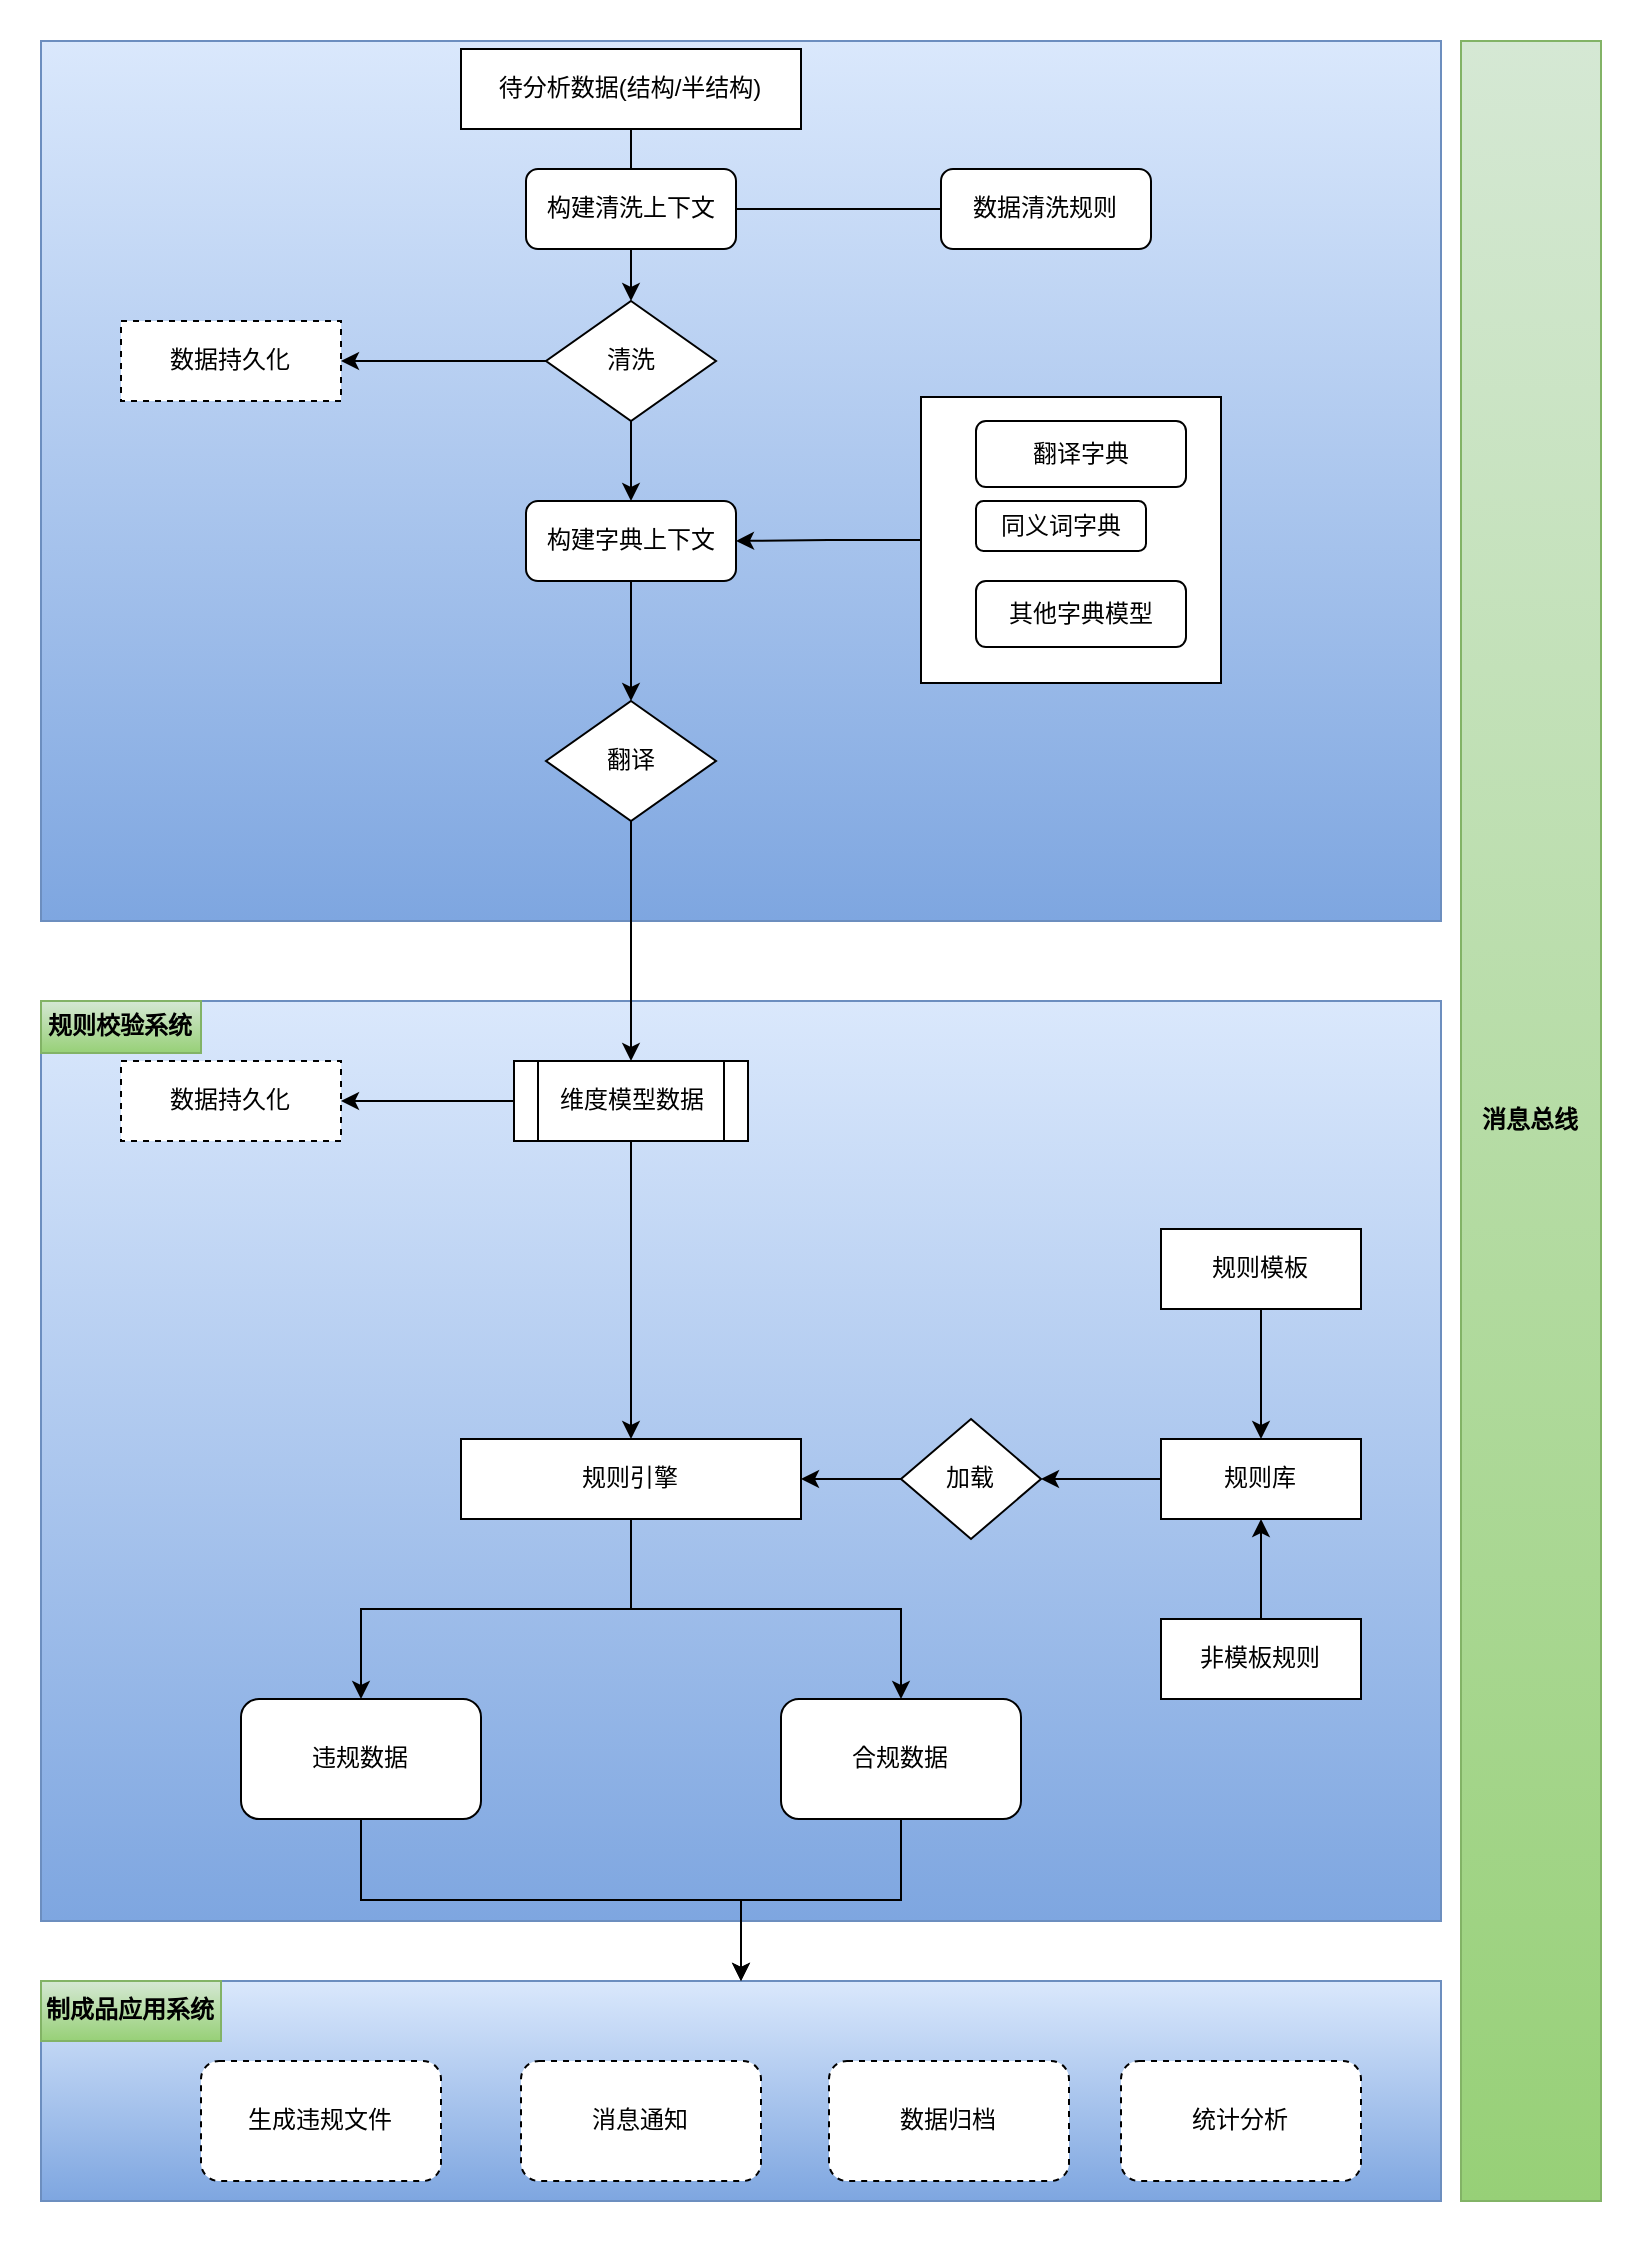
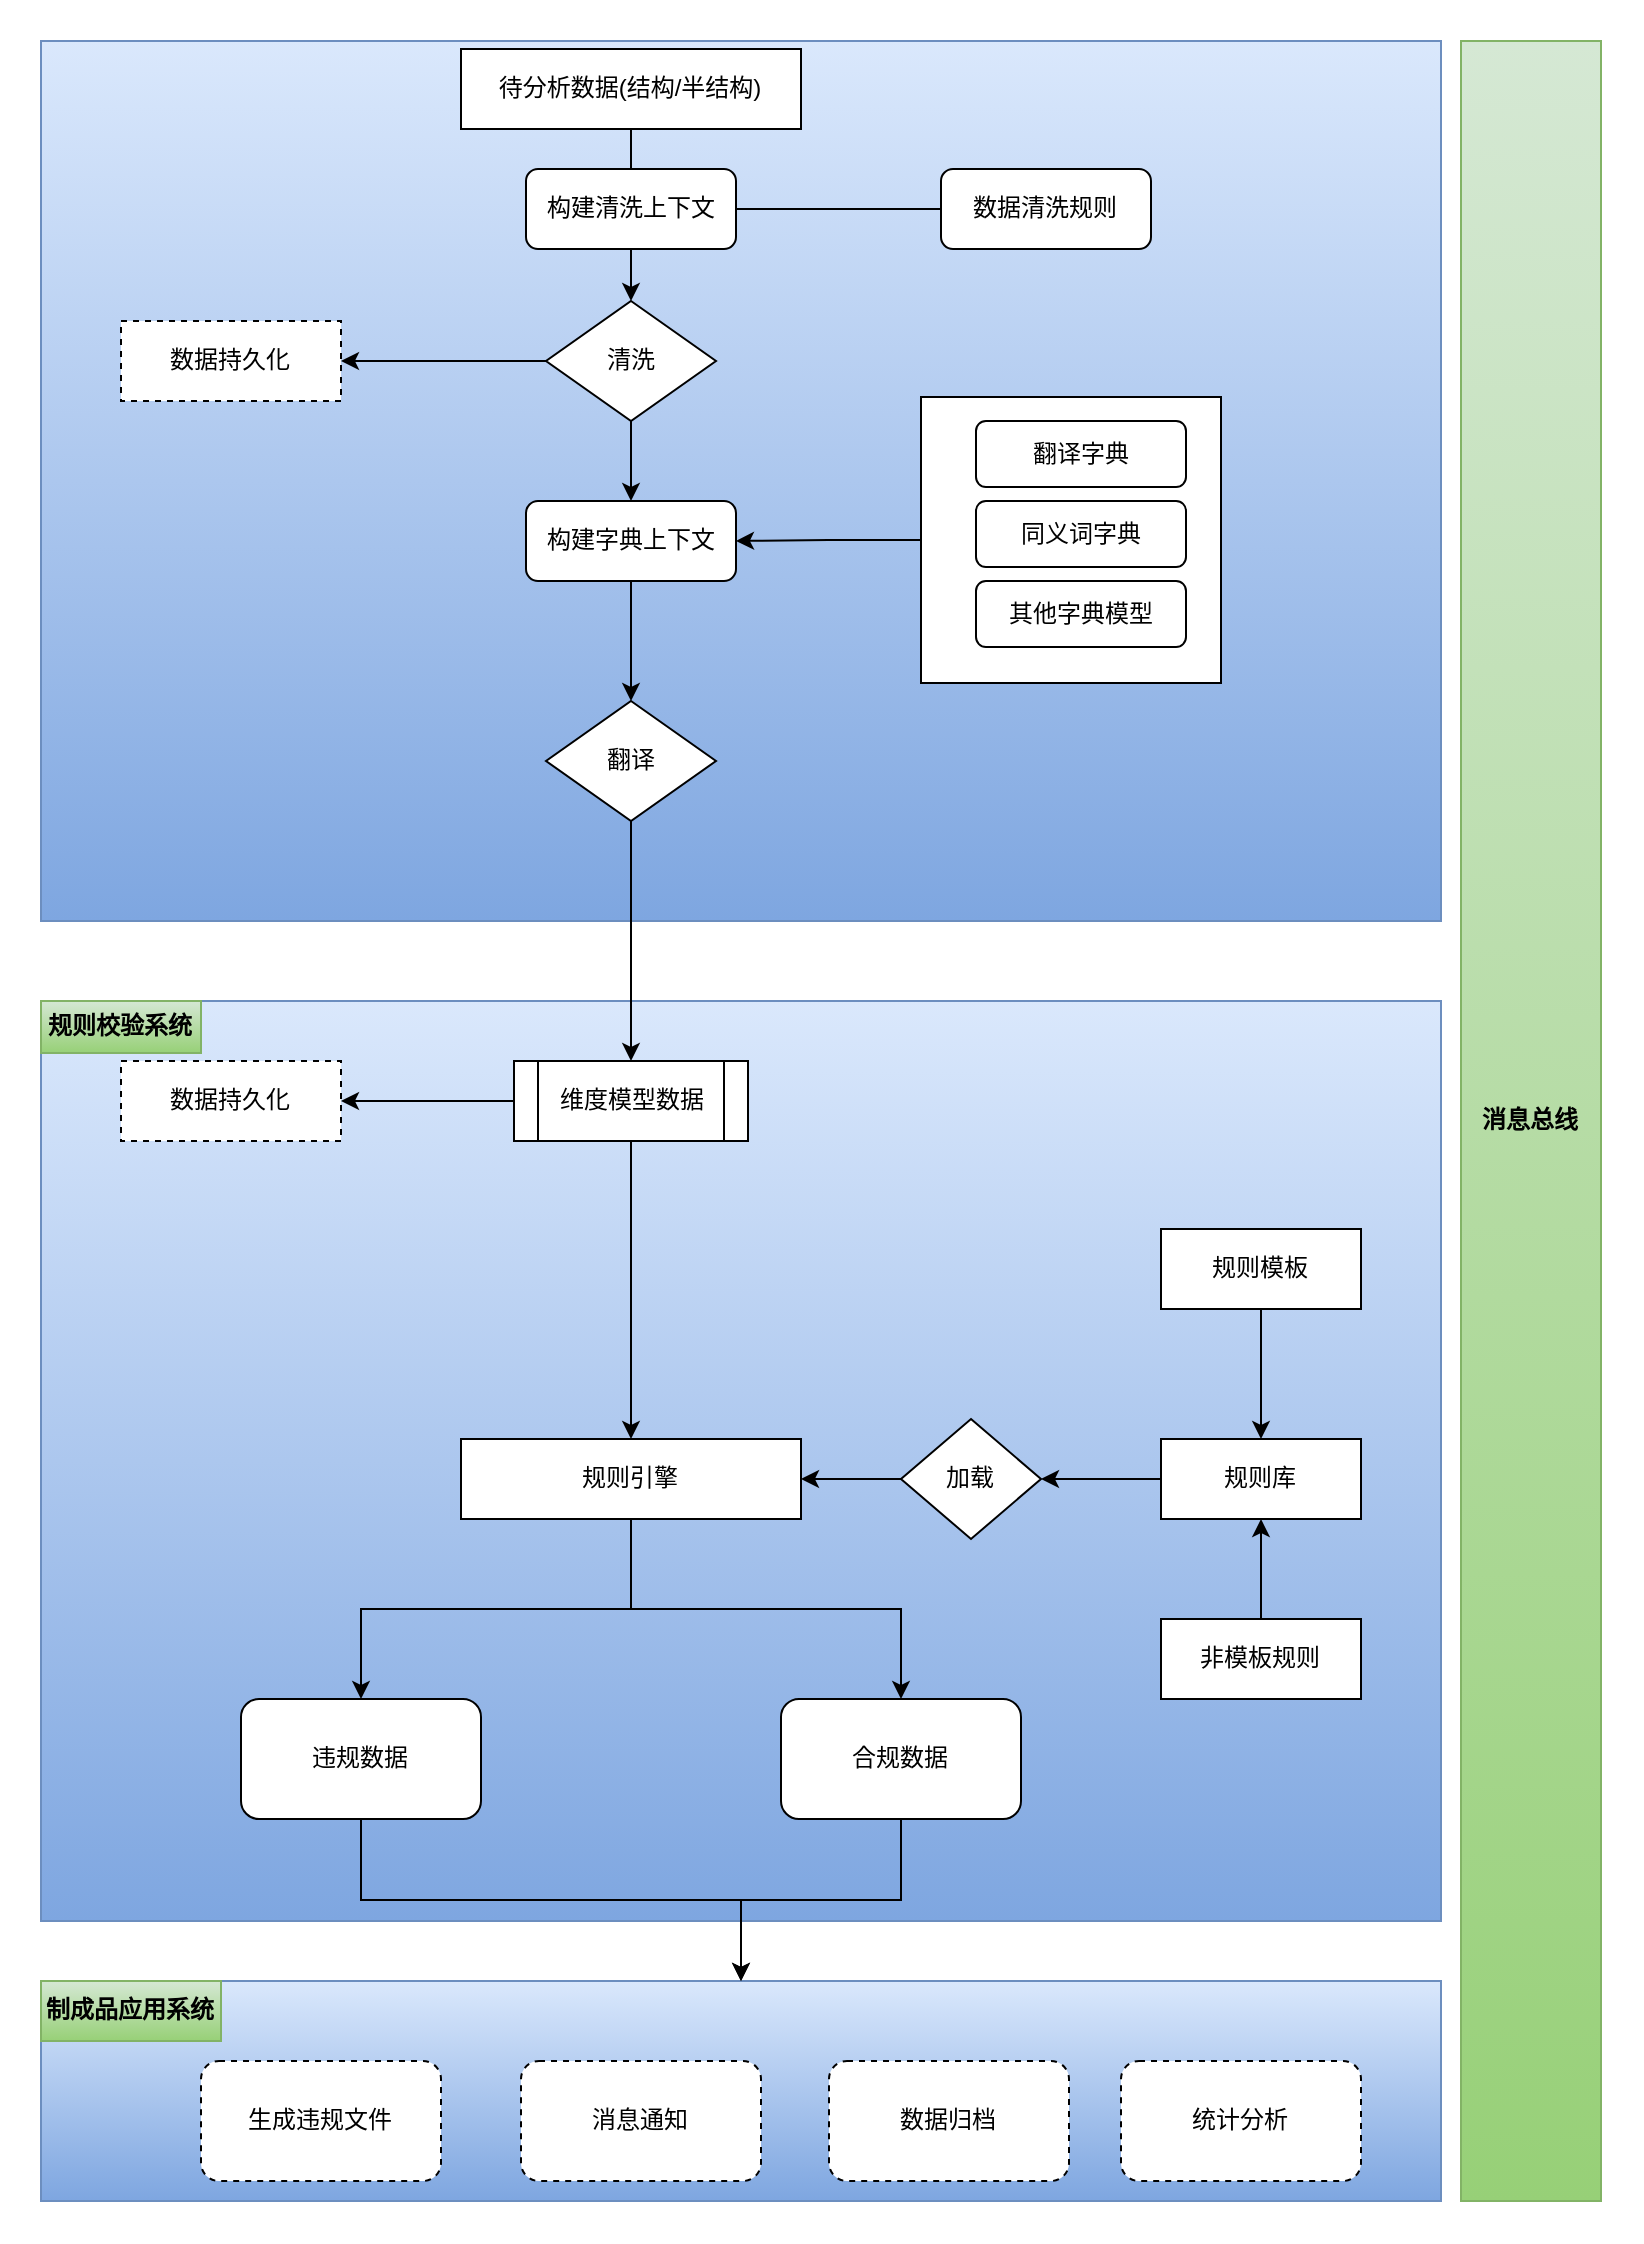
(1061, 526) -> (1081, 534)
